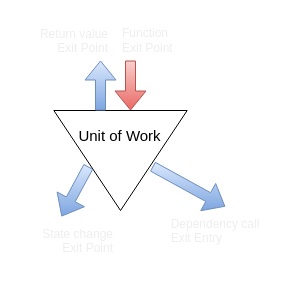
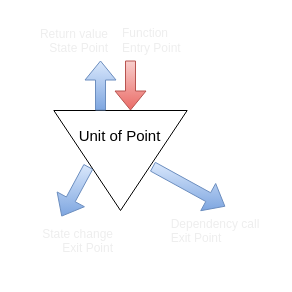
(151, 41) -> (156, 41)
(71, 42) -> (71, 42)
(120, 137) -> (120, 137)
(216, 232) -> (216, 232)
